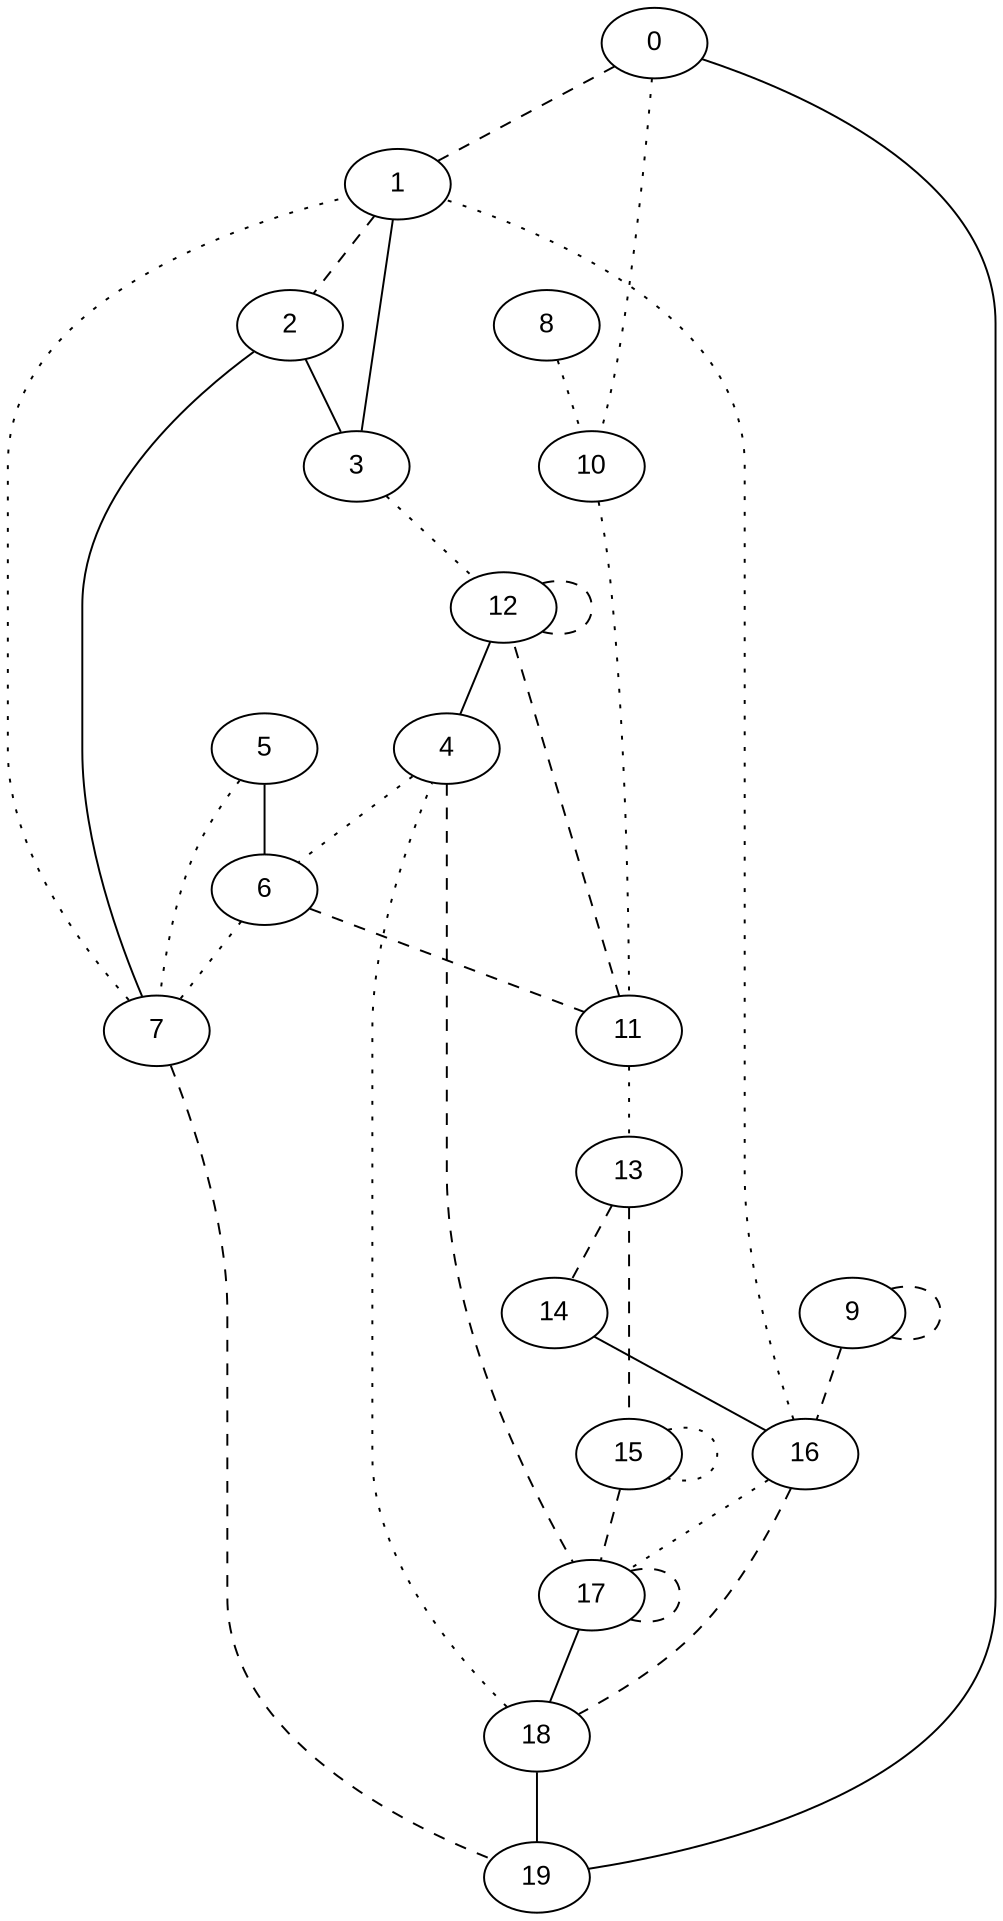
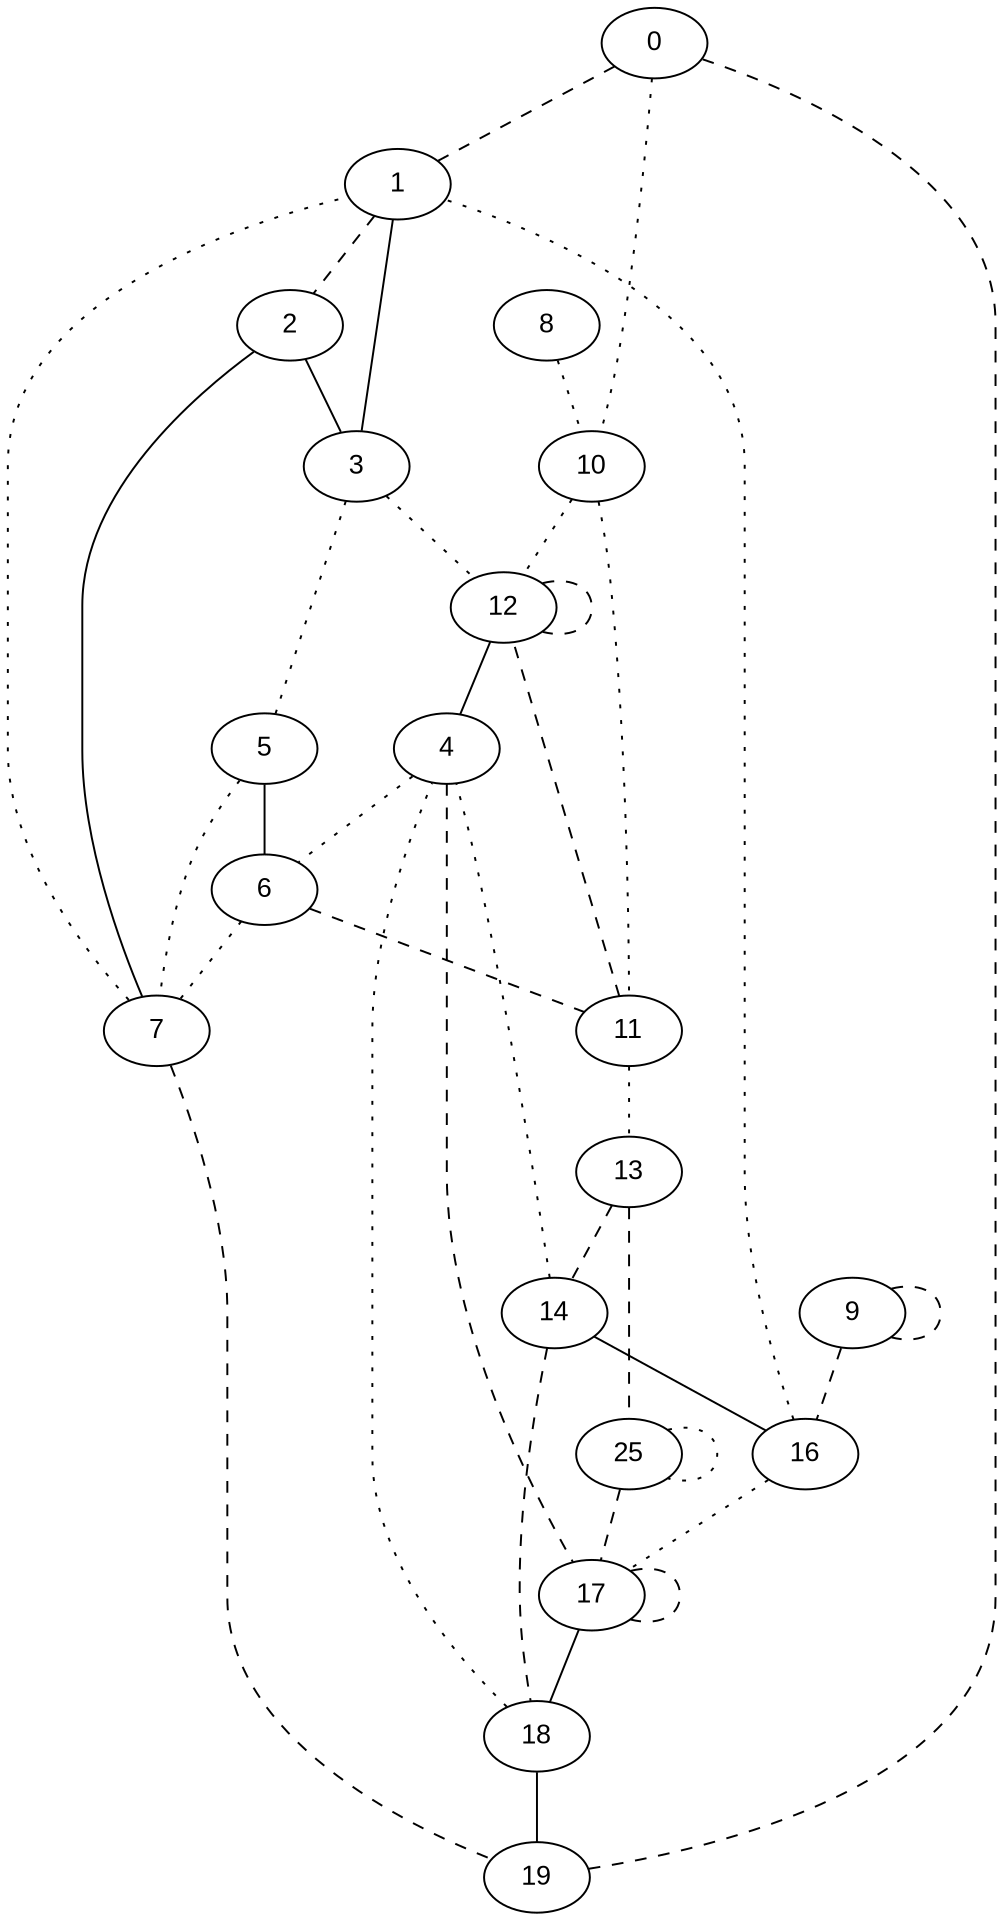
none -> (548, 537)
none -> (311, 608)
(996, 1015) -> (996, 1015)
none -> (509, 1030)
(629, 1454) -> (629, 1454)
(706, 1621) -> (522, 1524)
